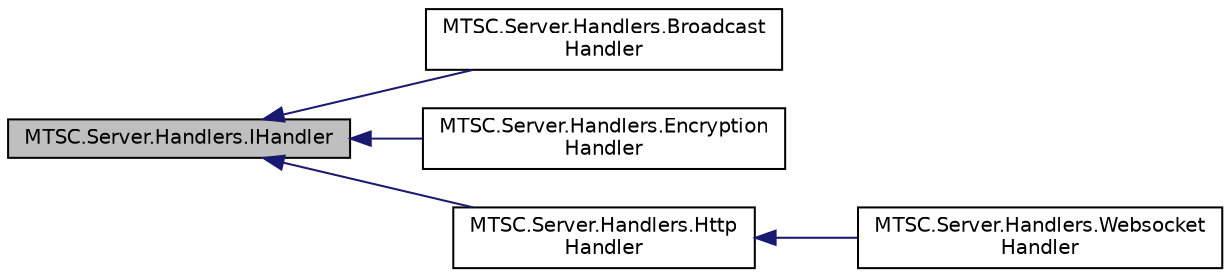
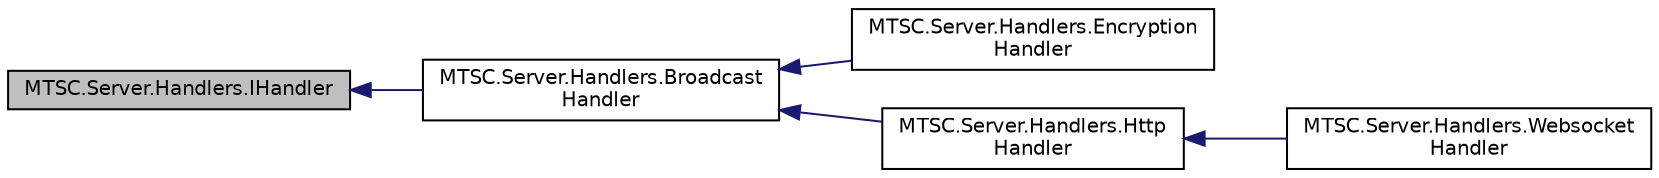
(397, 139) -> (826, 64)
(378, 185) -> (841, 117)
